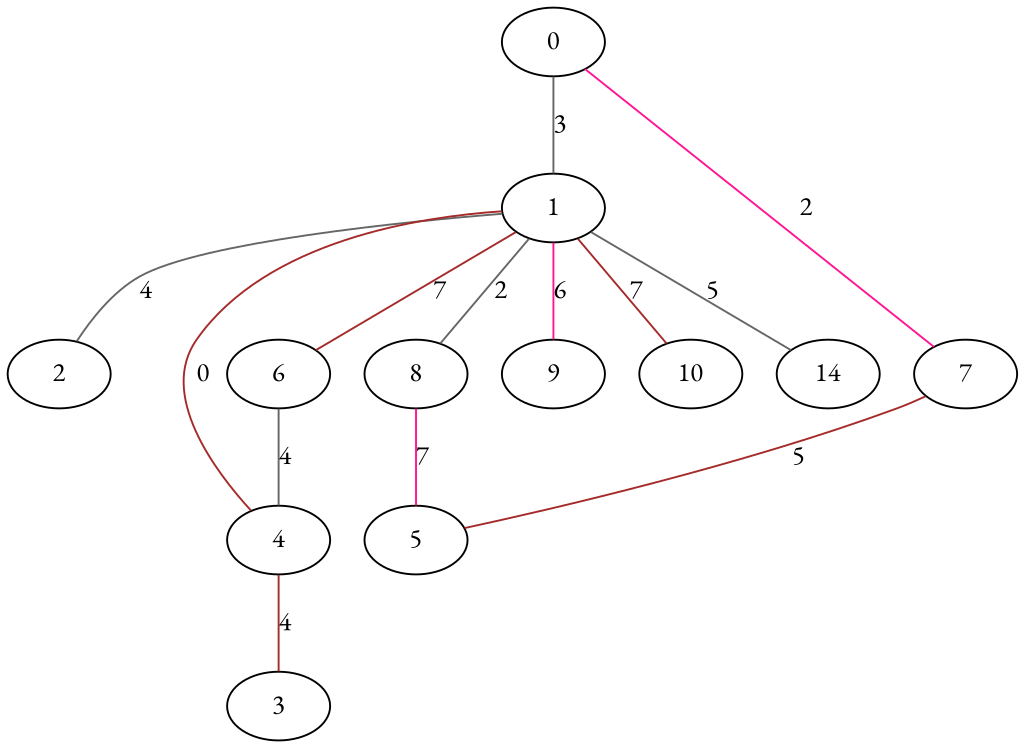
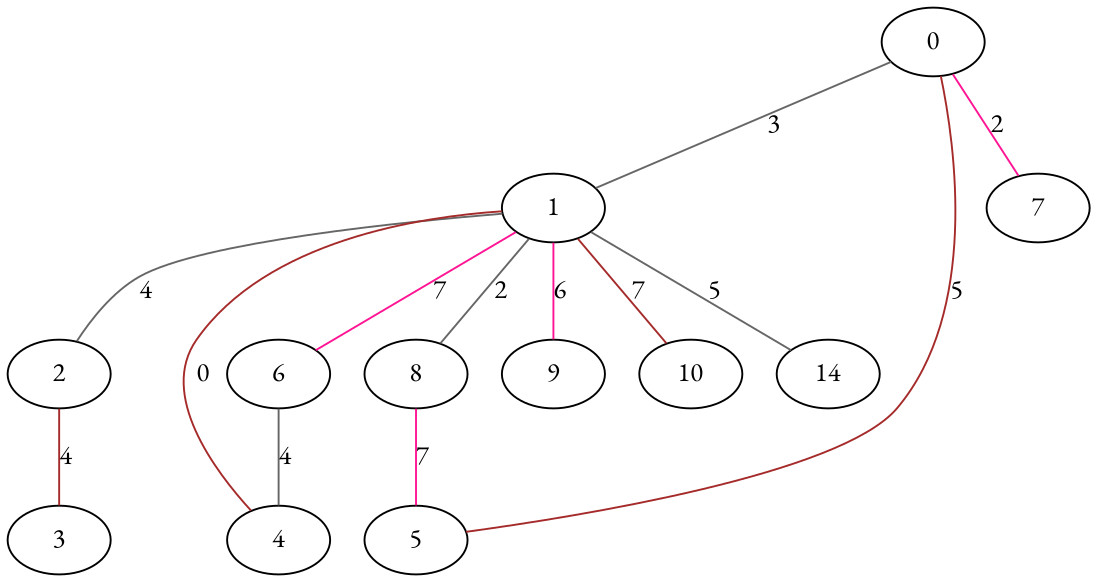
(416, 291) -> (416, 291)
(698, 471) -> (853, 439)
(279, 623) -> (59, 457)
